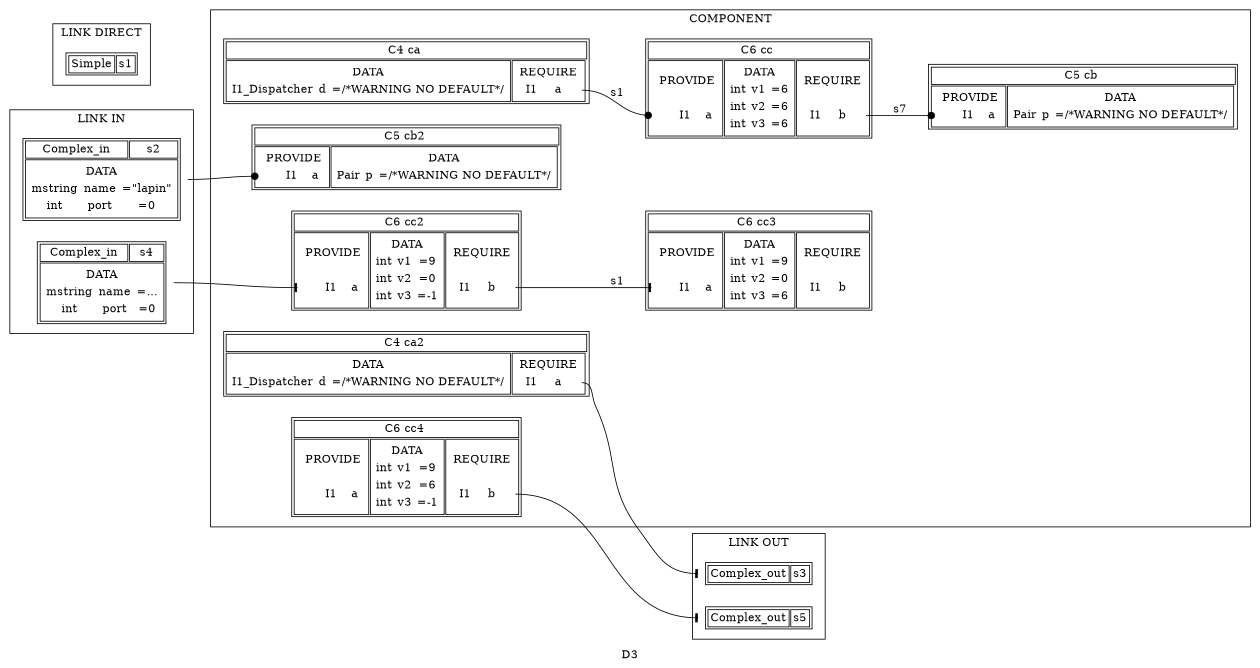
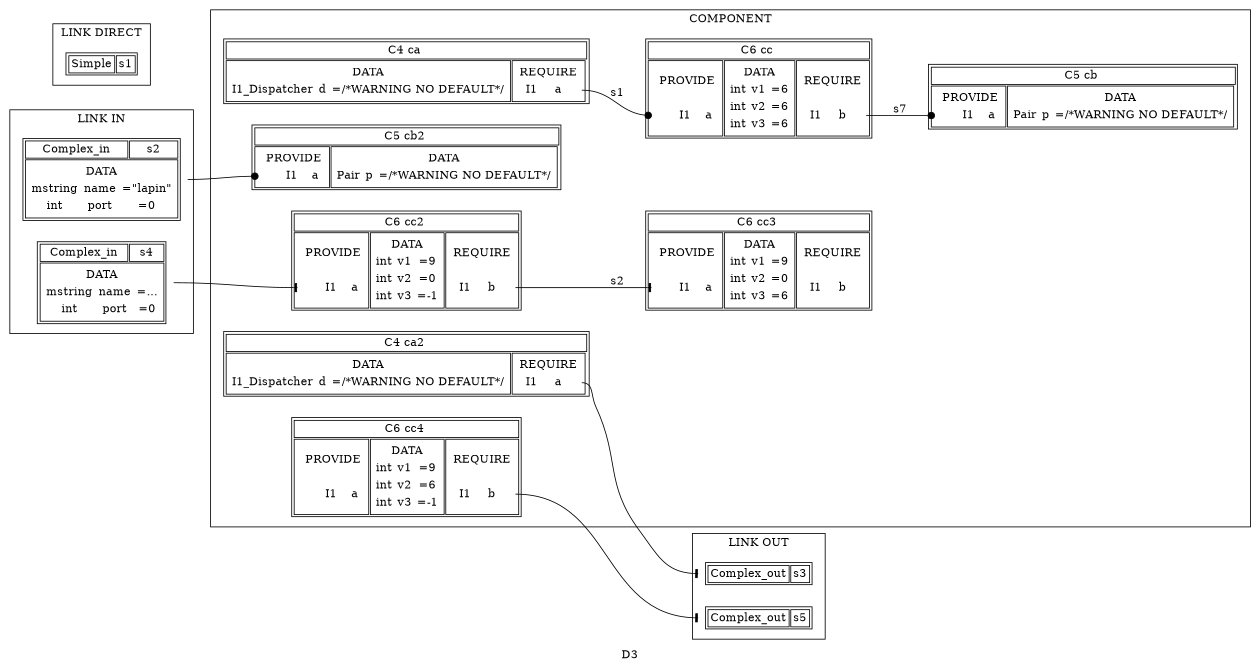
(617, 281) -> (617, 281)
